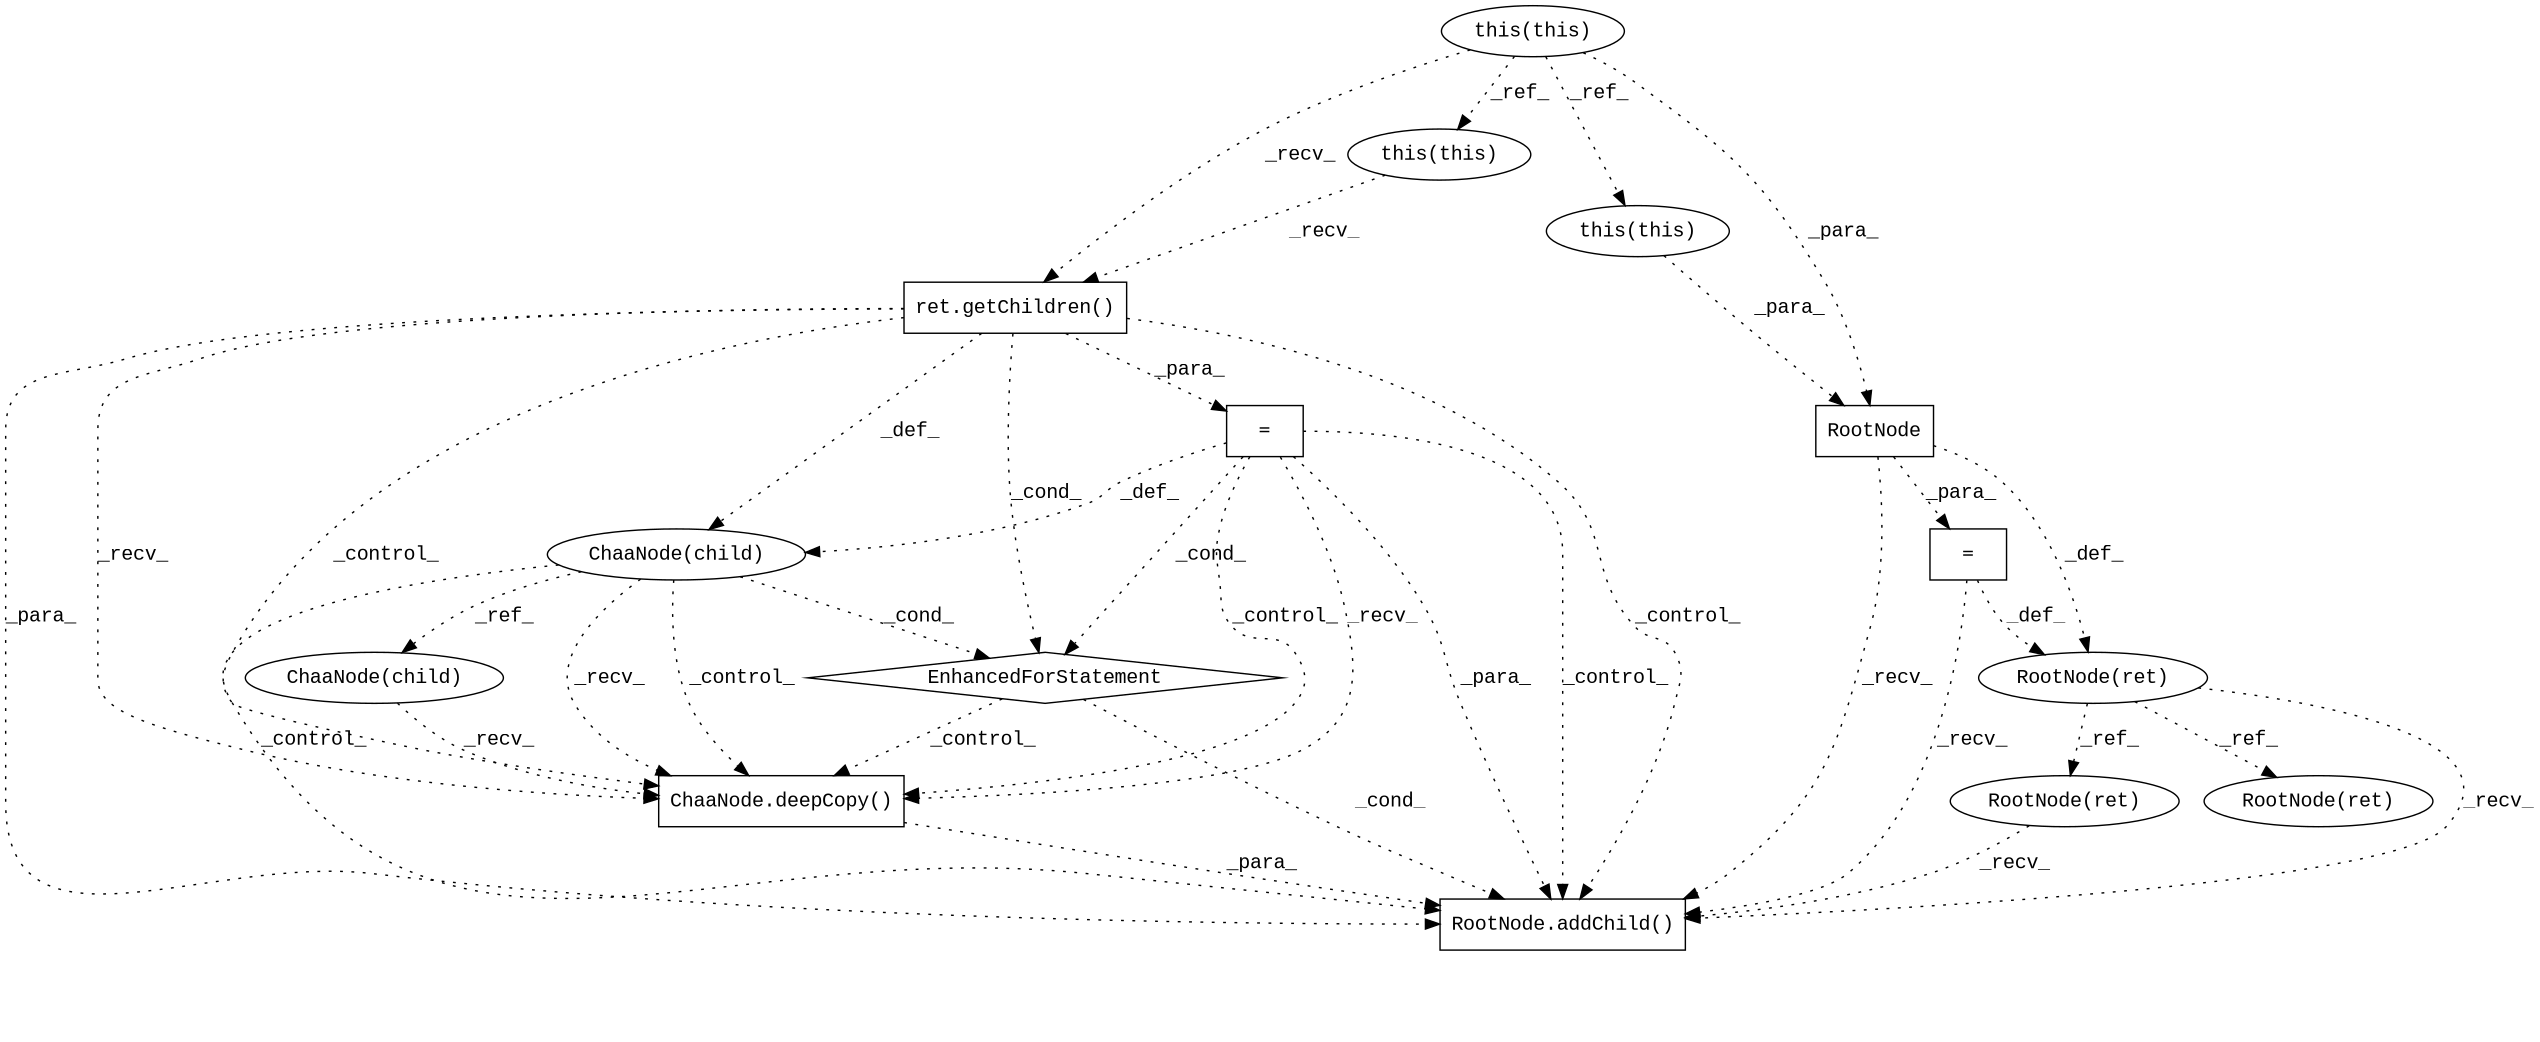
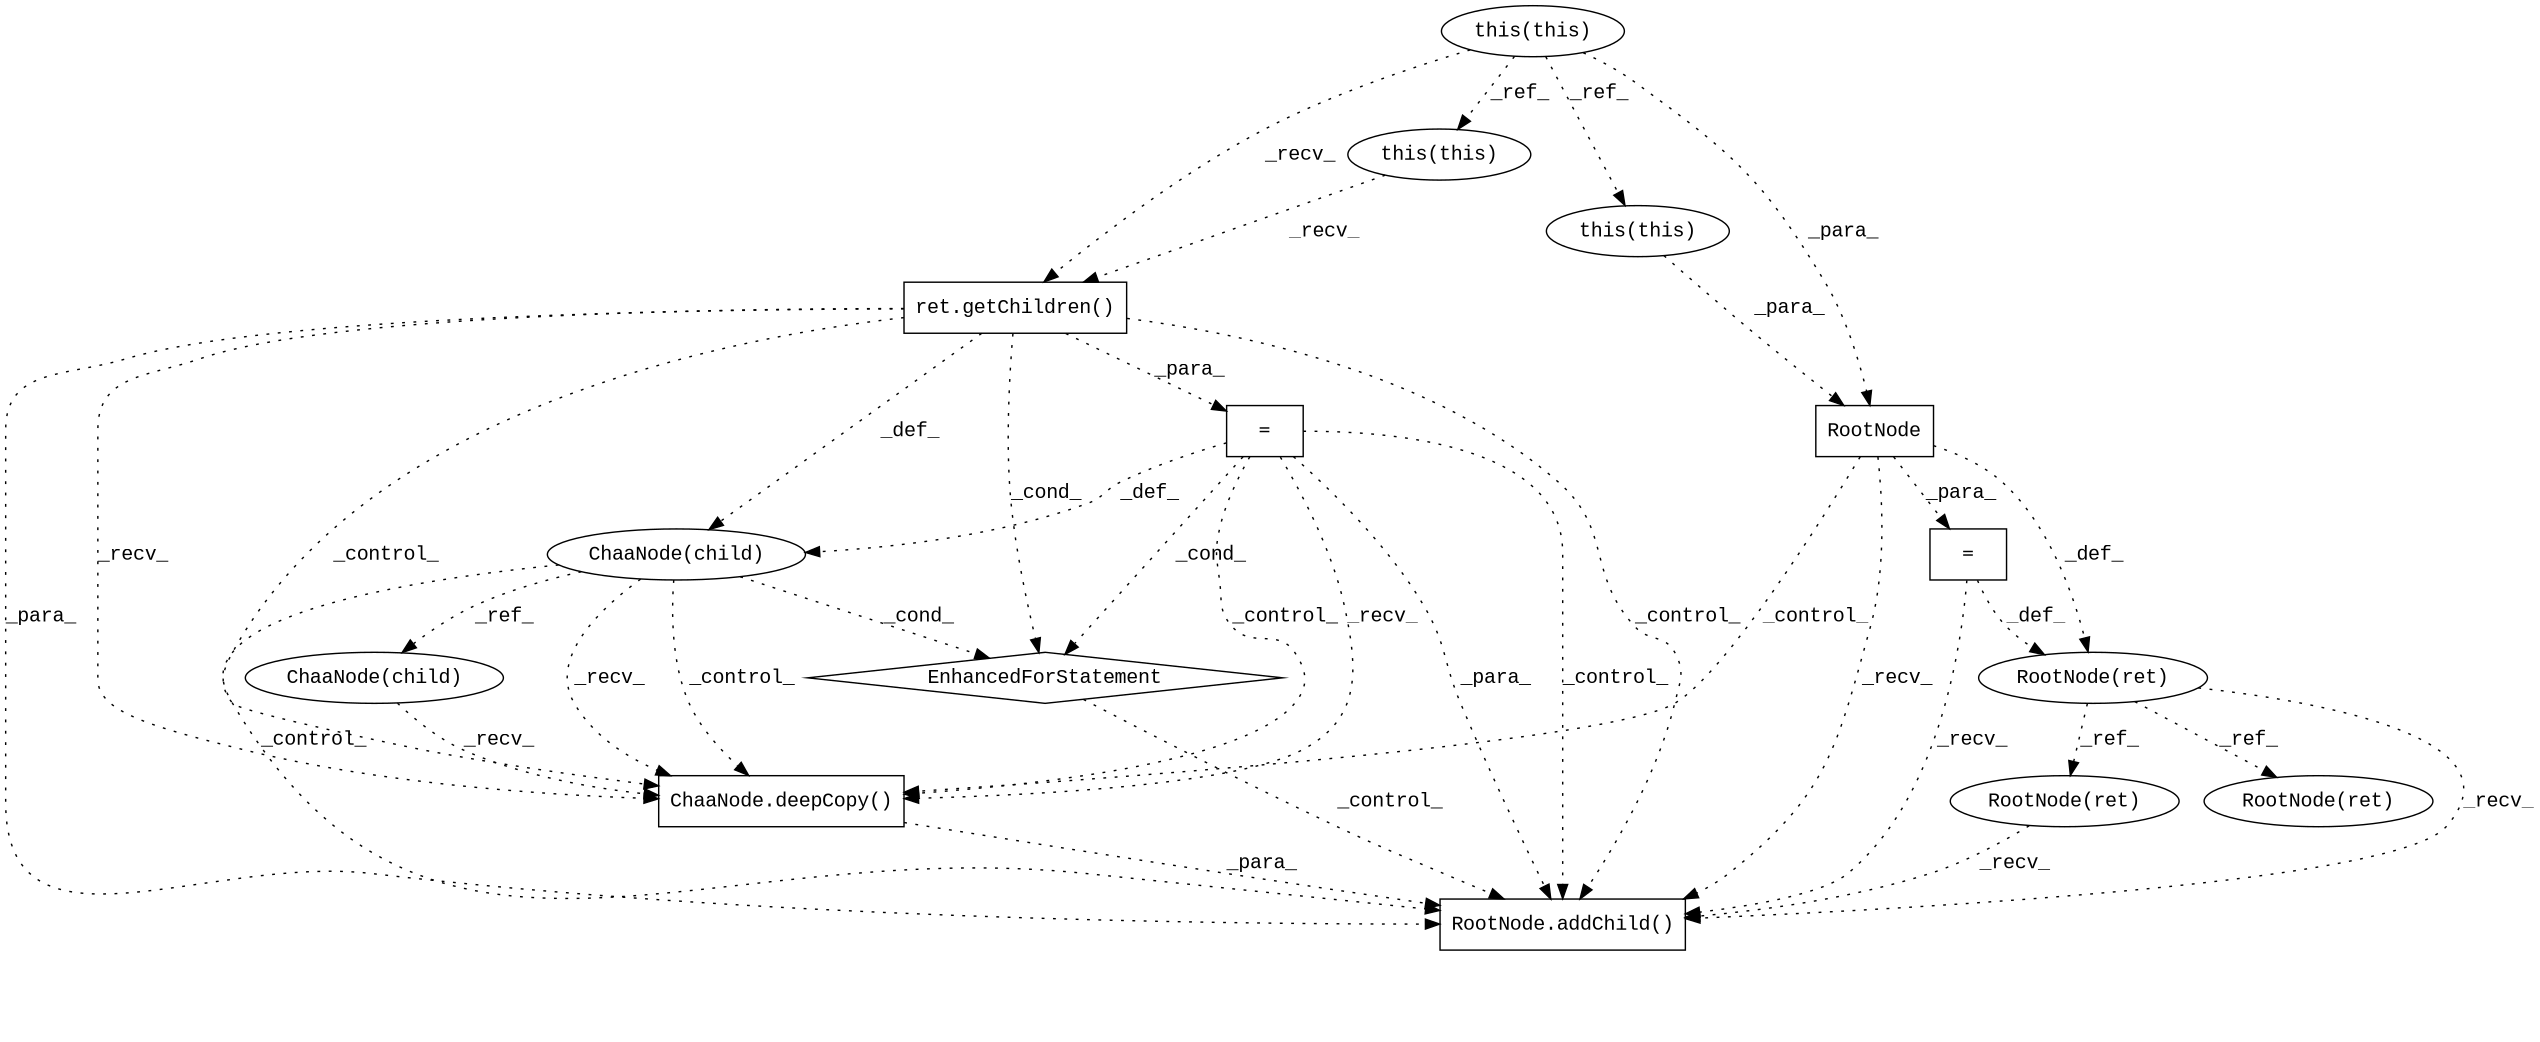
(925, 734) -> (1453, 745)
(1390, 801) -> (1390, 801)
